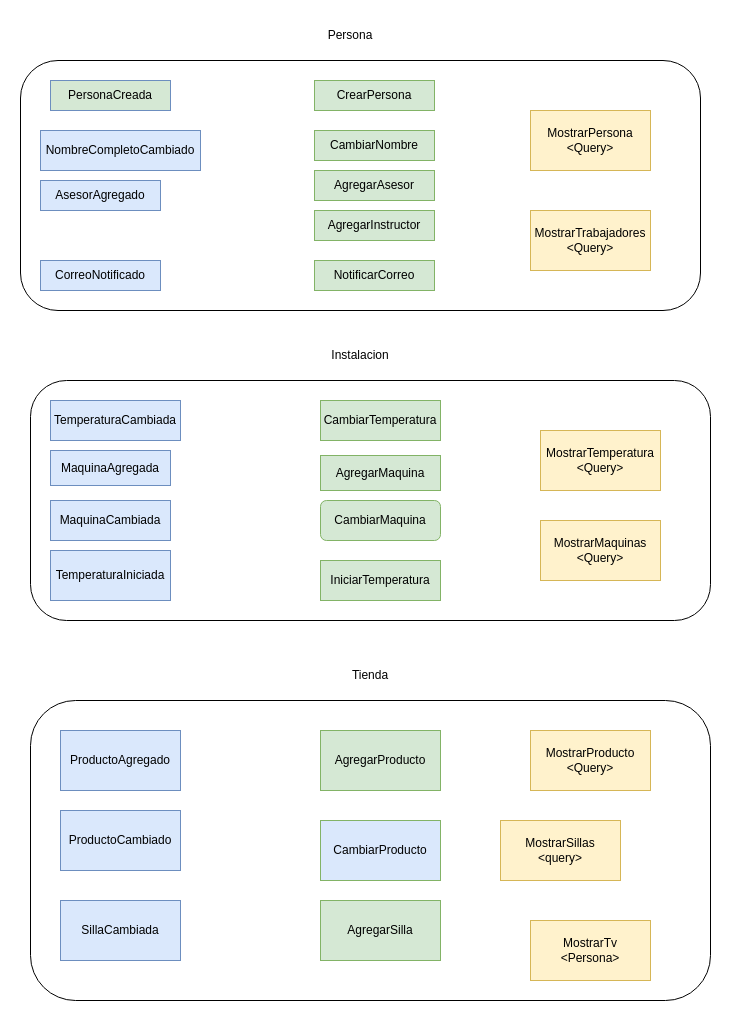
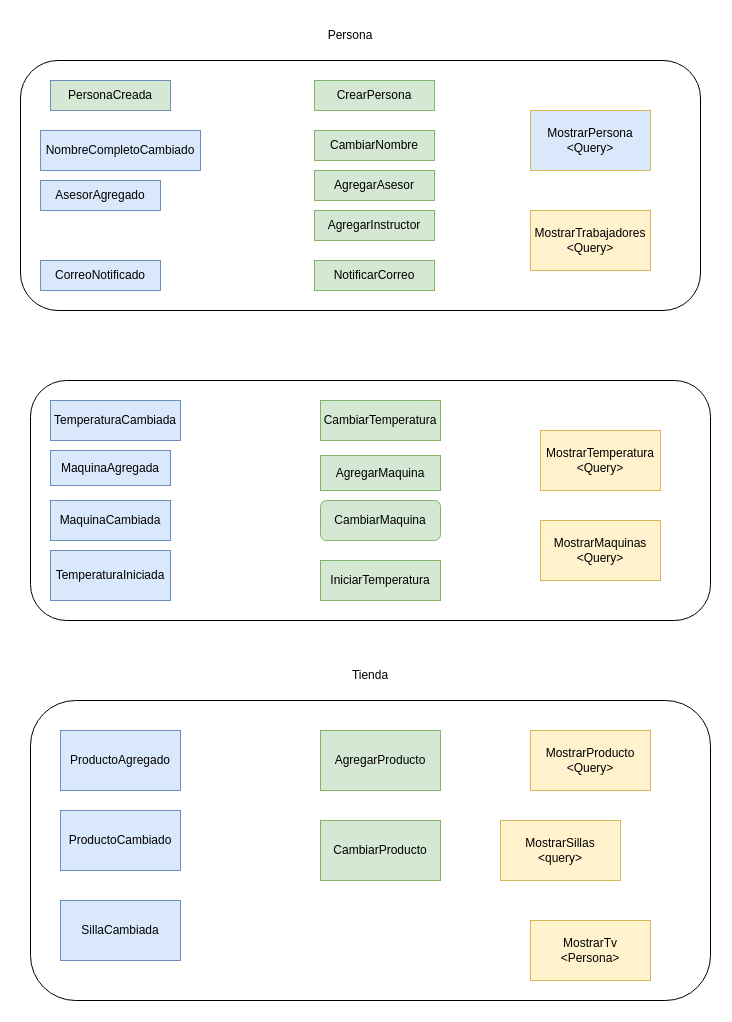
(591, 141) -> (591, 141)
(361, 356) -> none
(381, 851) -> (381, 851)
(381, 931) -> none
